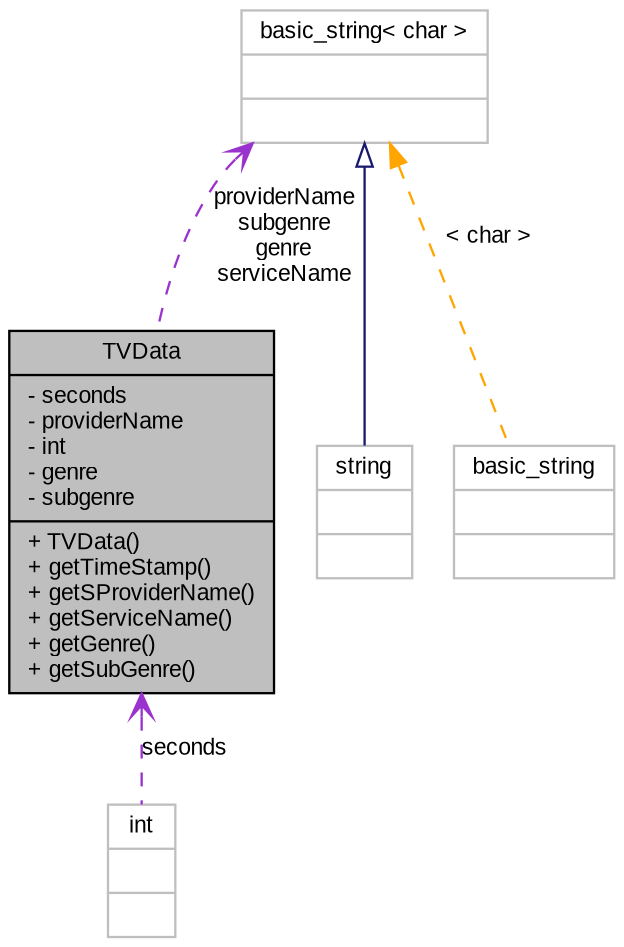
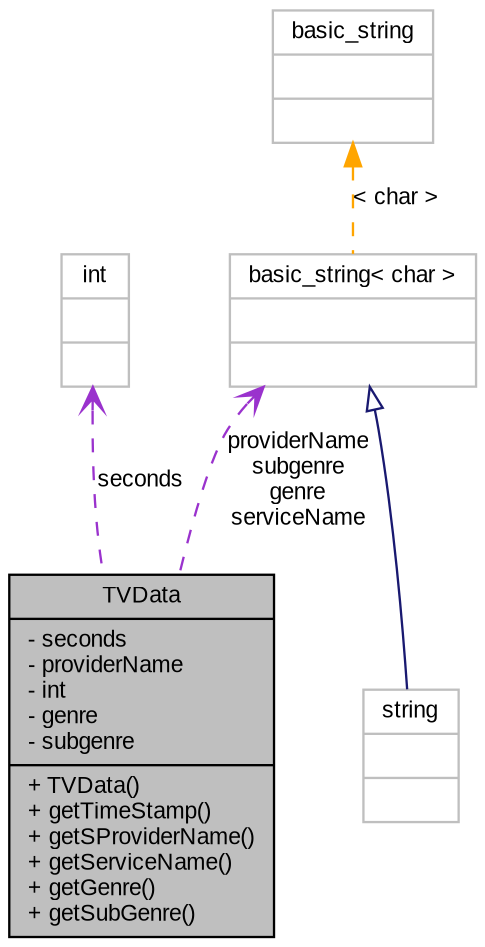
(454, 306) -> (353, 210)
(142, 761) -> (94, 493)
